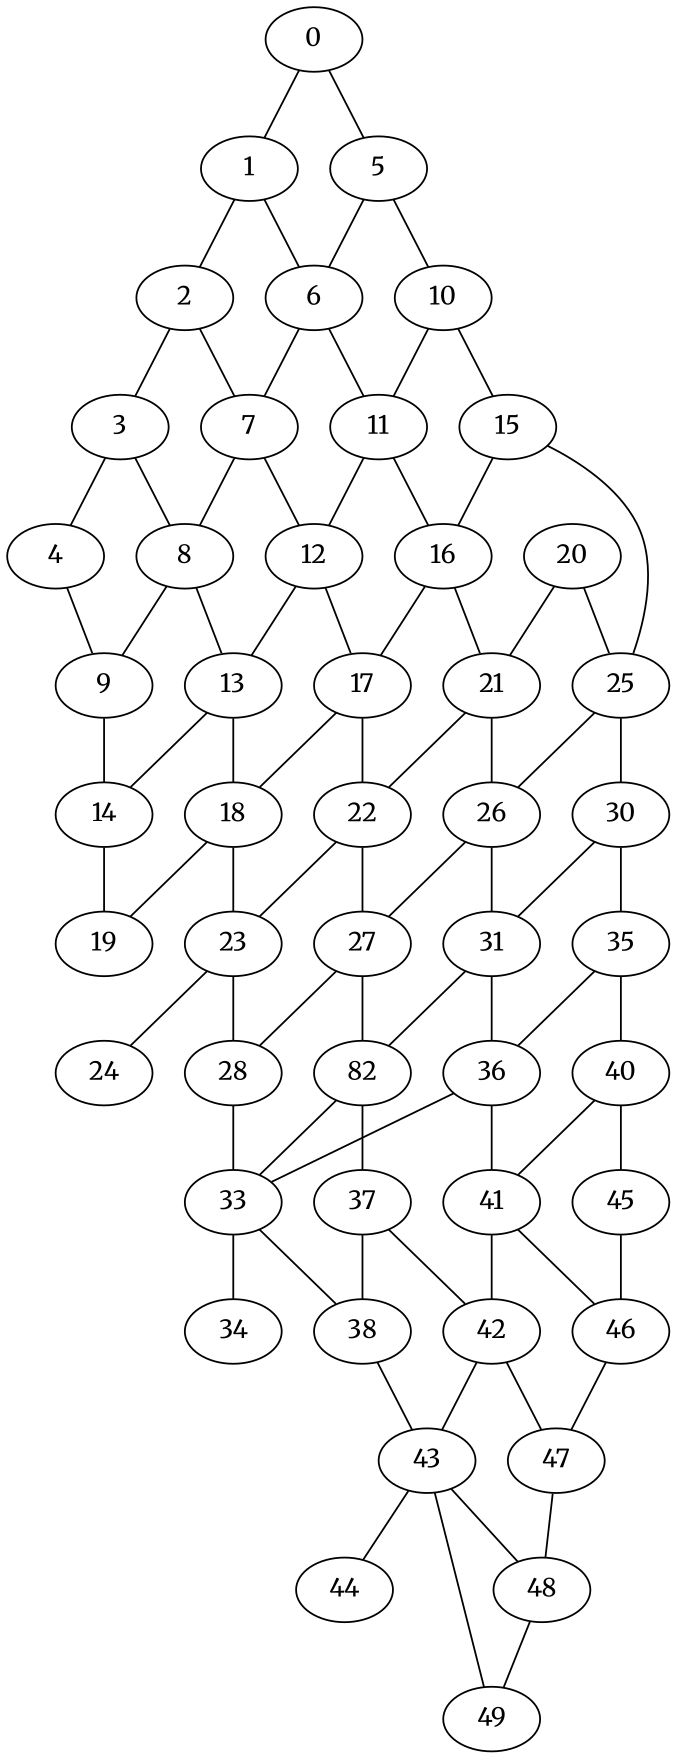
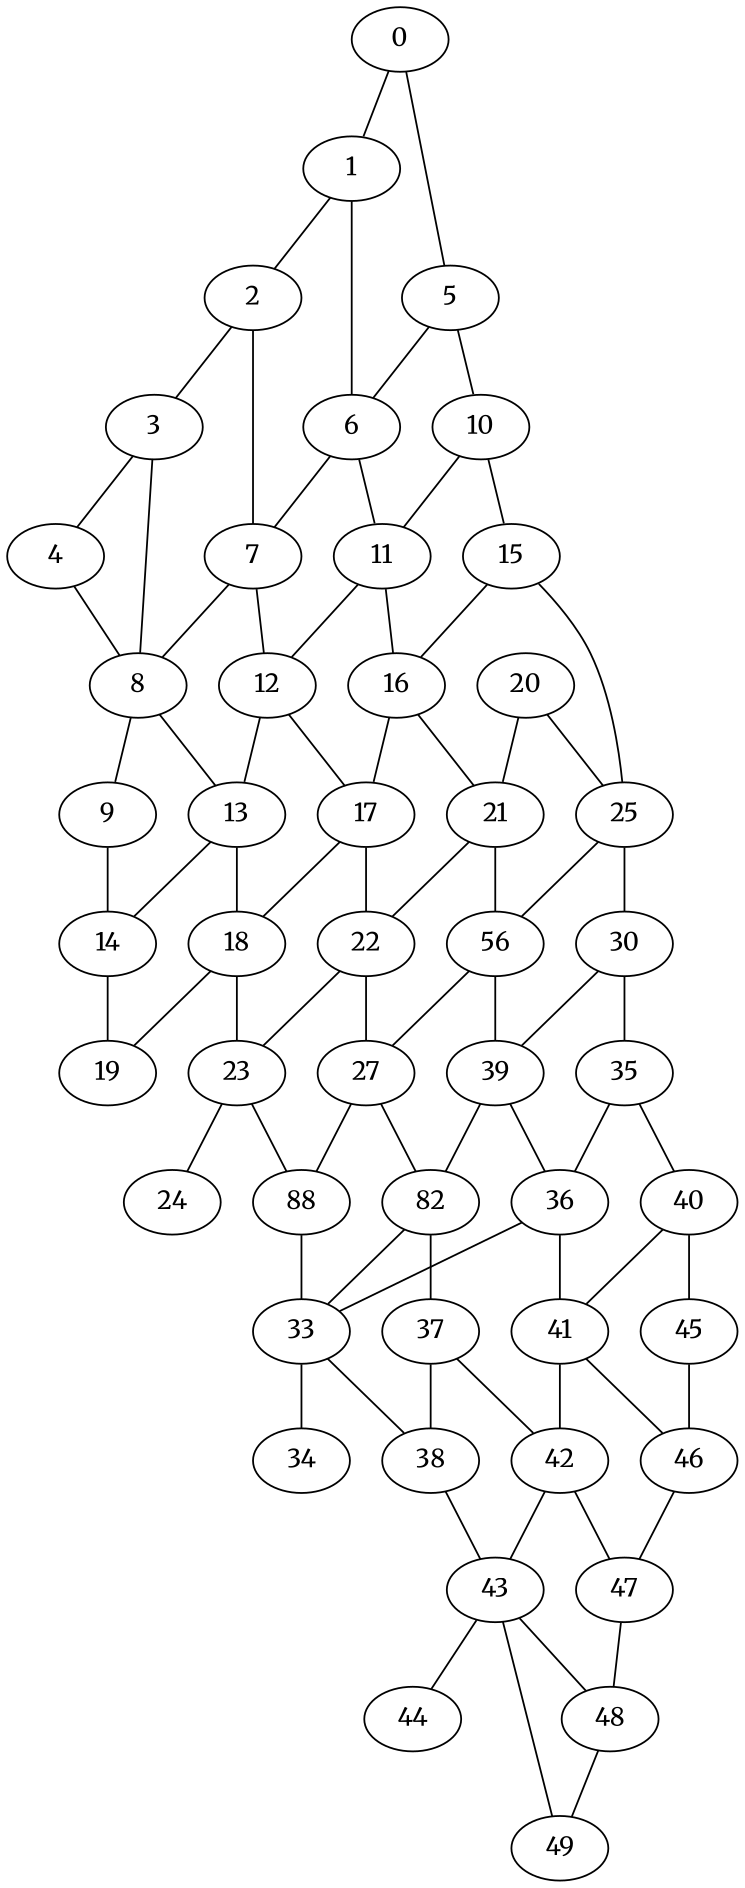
(80, 621) -> (97, 621)
(492, 815) -> (495, 944)
(492, 944) -> (495, 1073)
(233, 1073) -> (301, 1202)
